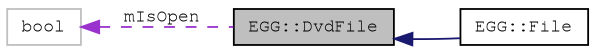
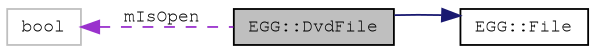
(436, 39) -> (418, 15)
